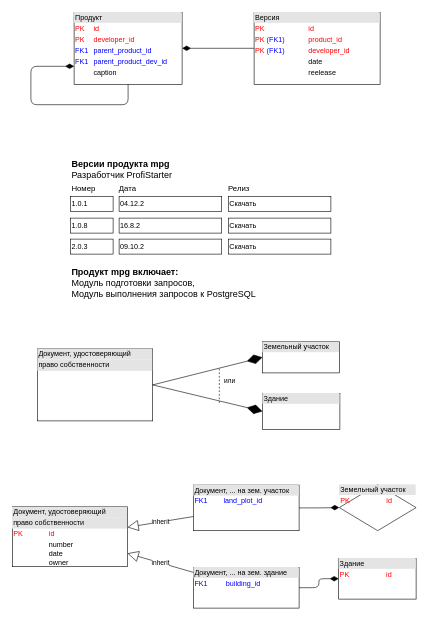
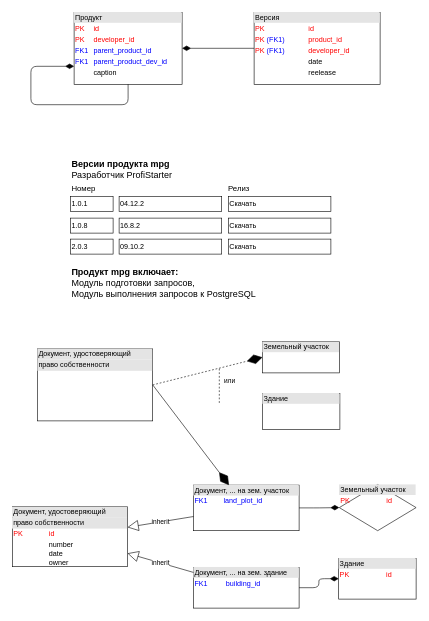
(140, 188) -> none
(202, 373) -> (202, 373)
(200, 396) -> (186, 429)
